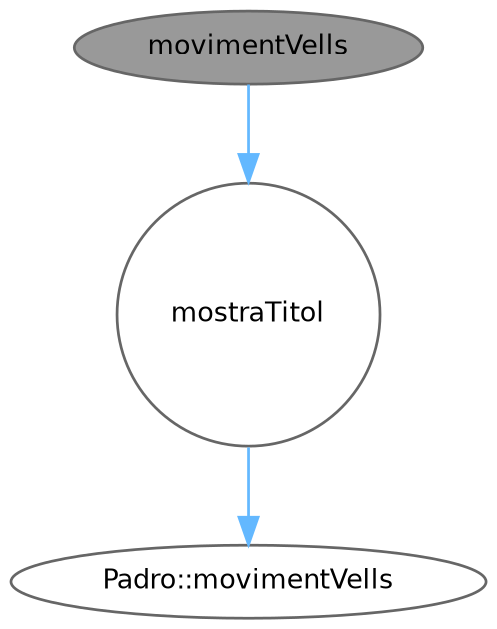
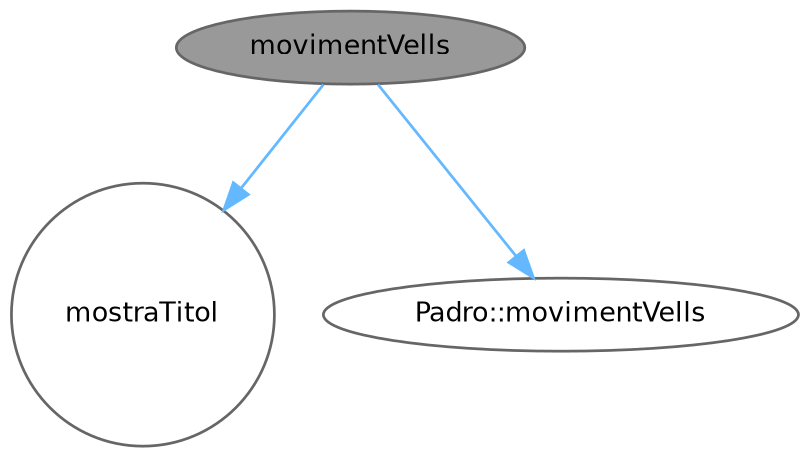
(249, 482) -> (447, 170)
